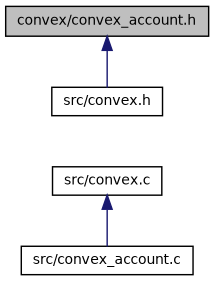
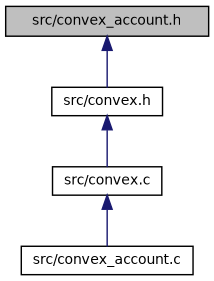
(107, 21) -> (107, 21)
none -> (107, 149)
